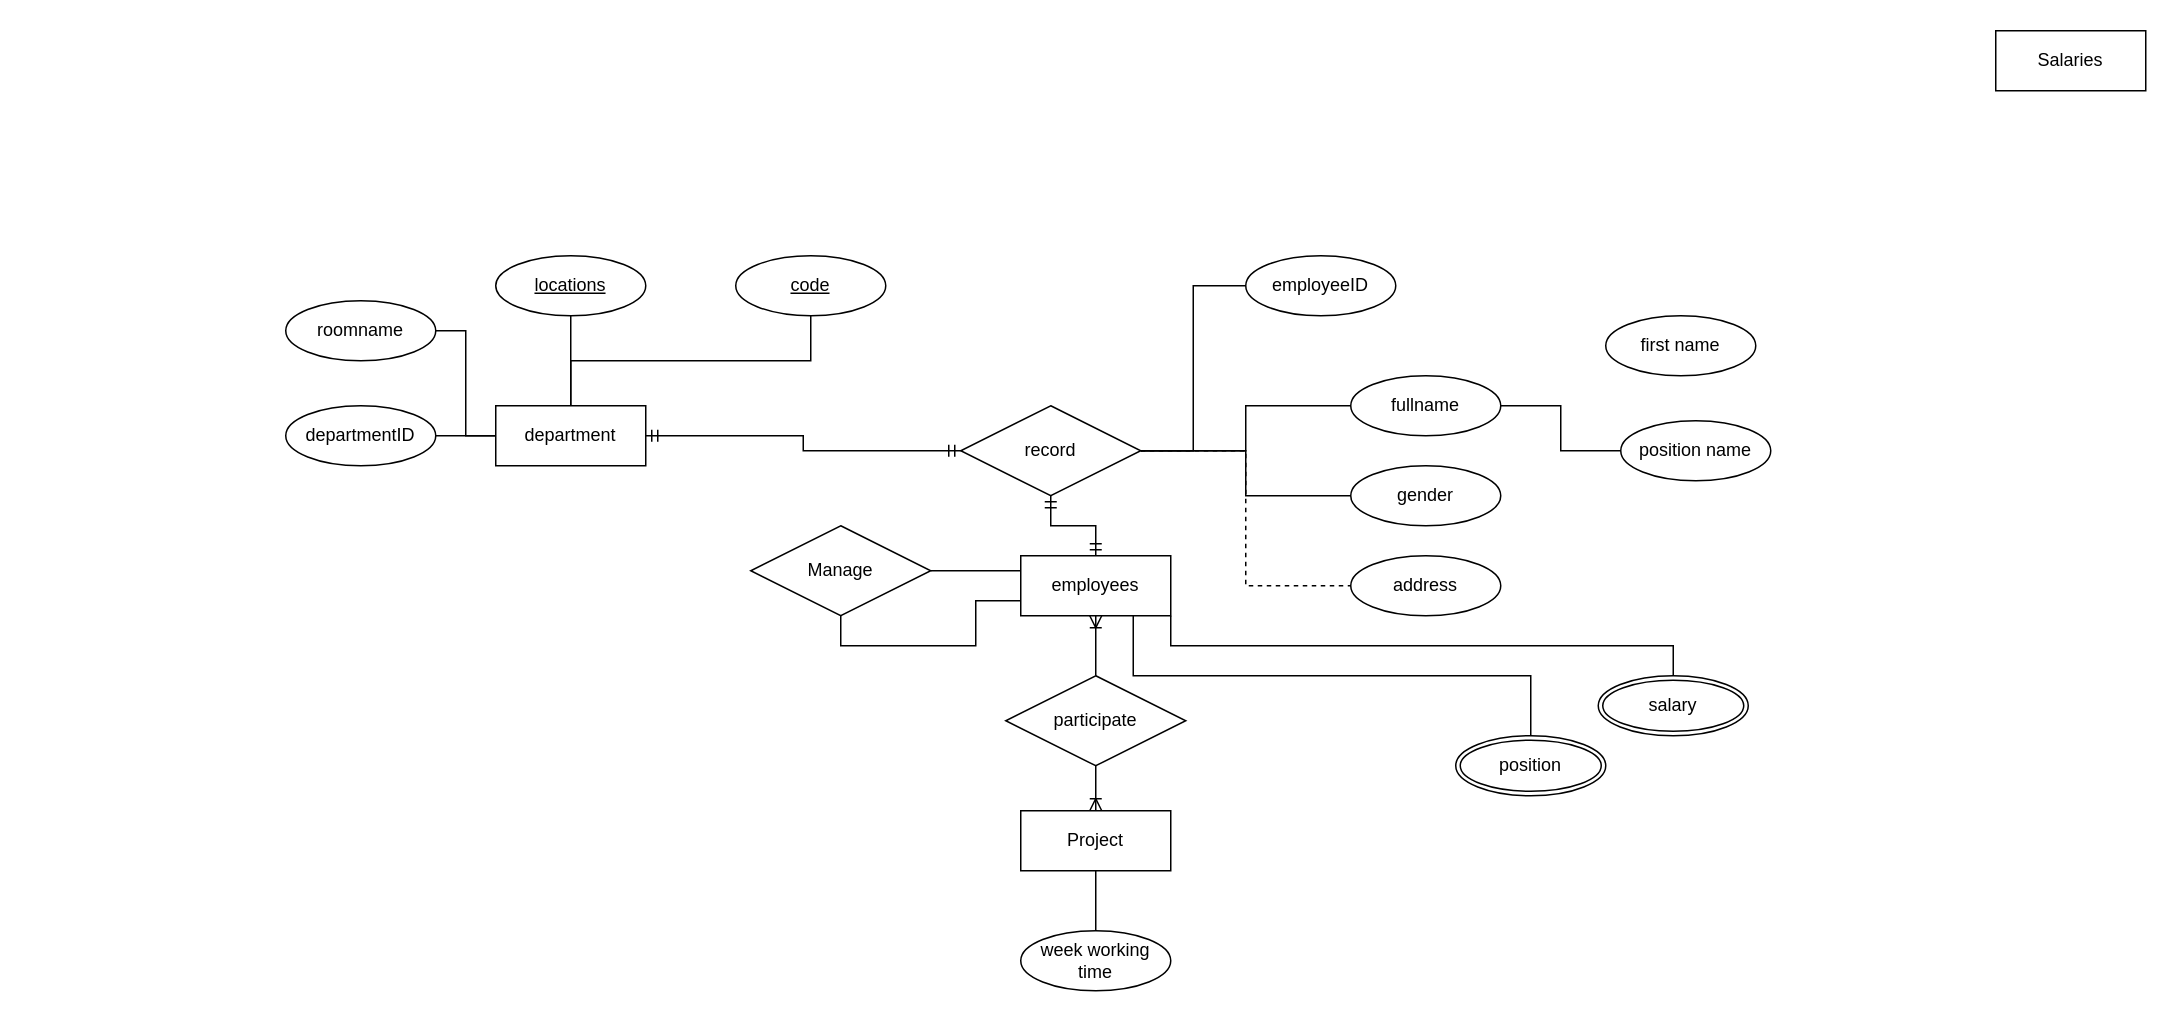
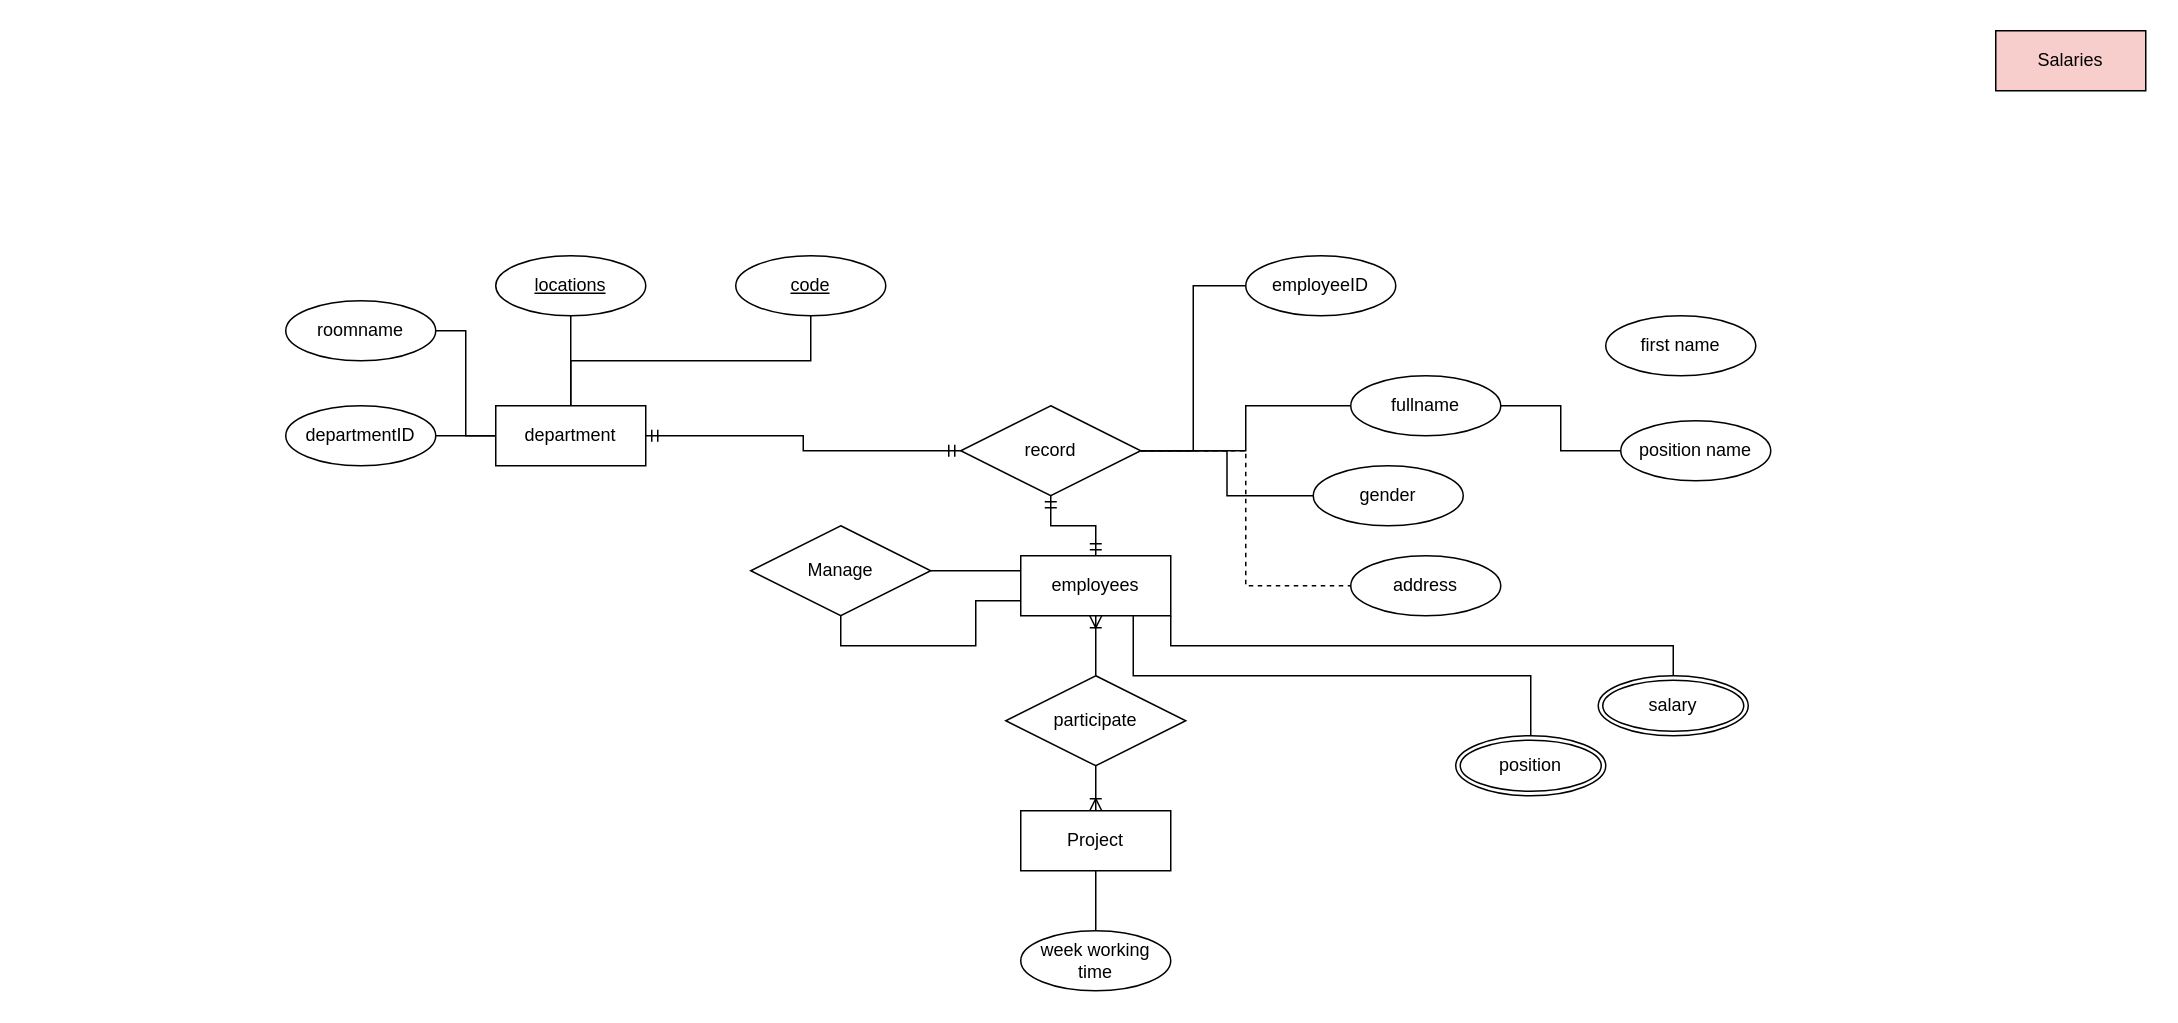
(2071, 61) -> (2071, 61)
(1426, 496) -> (1388, 496)
